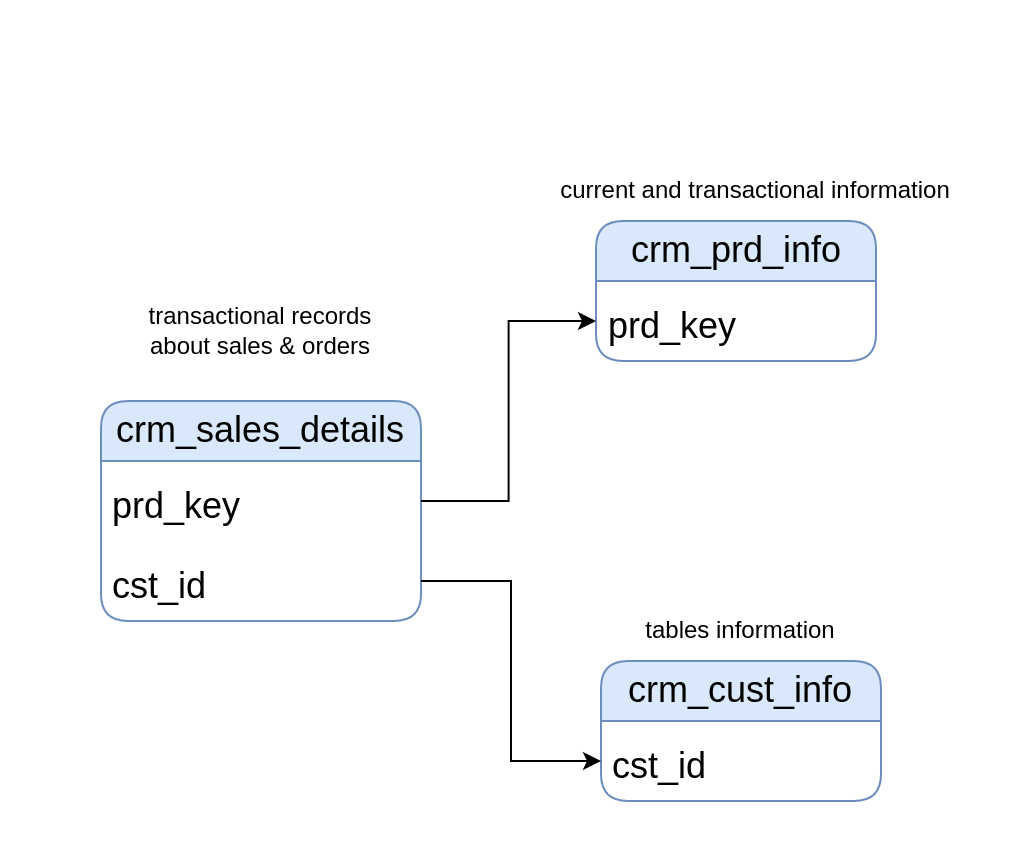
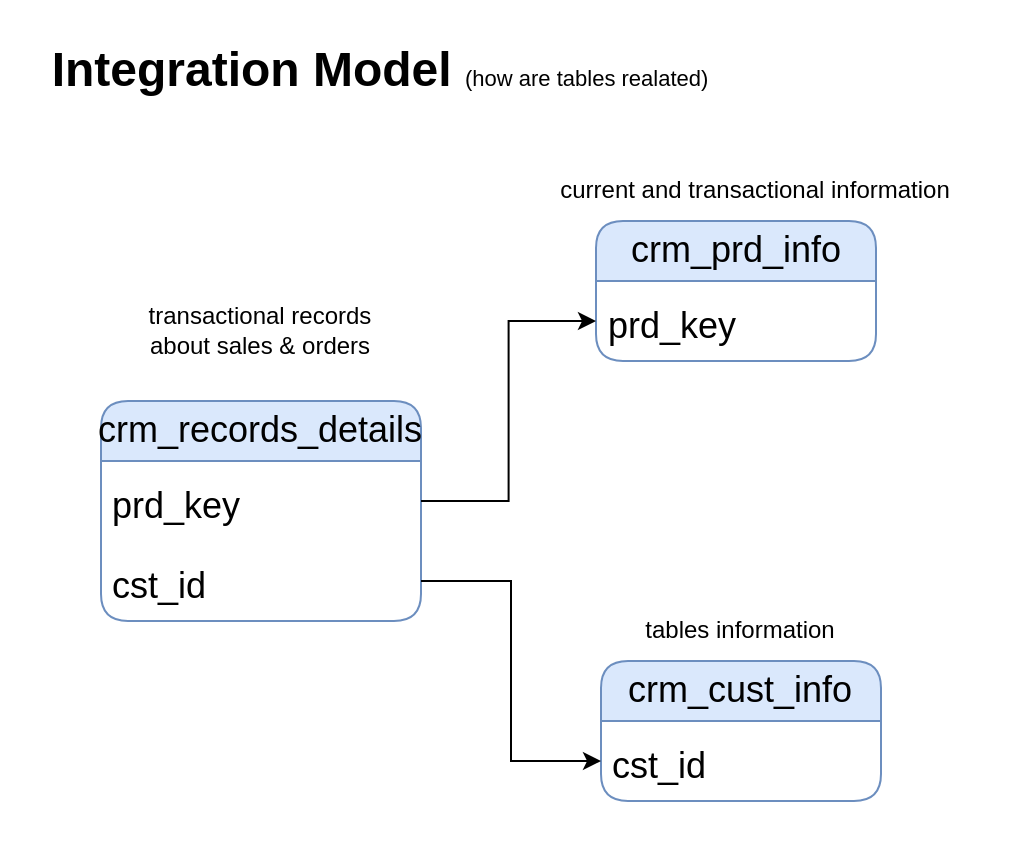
none -> (381, 71)
(261, 431) -> (261, 431)
